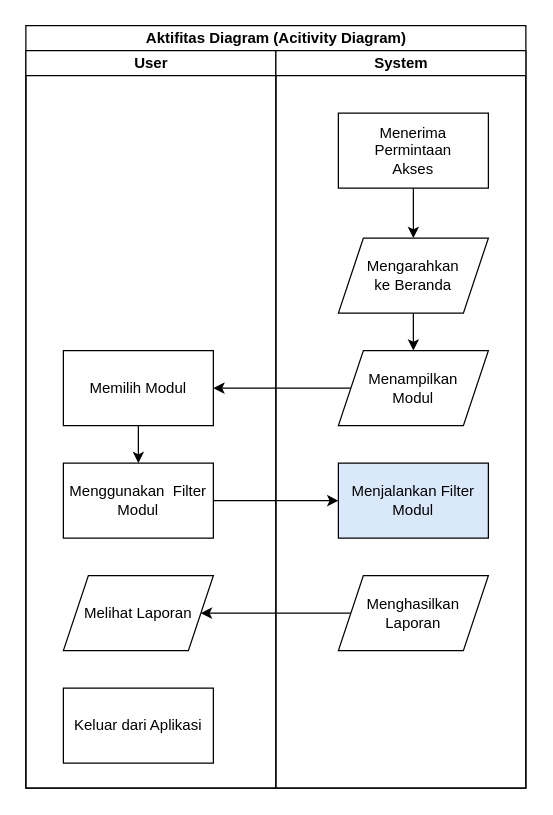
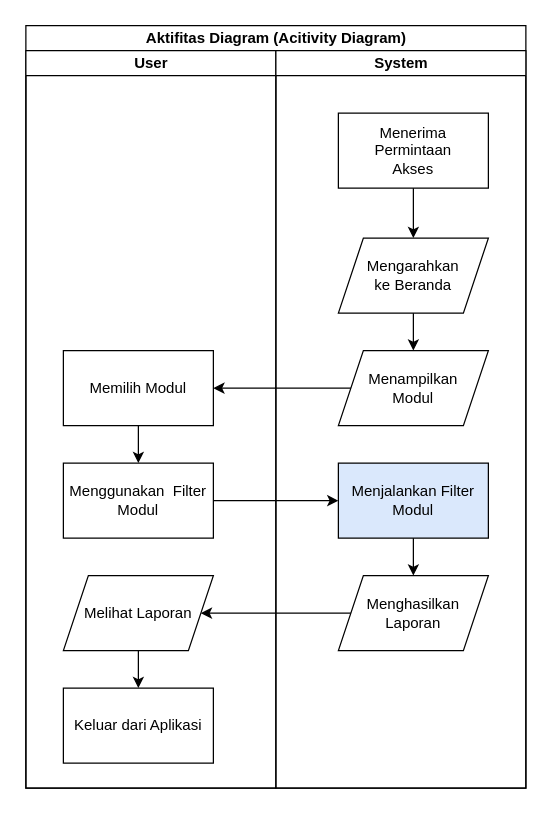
none -> (413, 561)
none -> (138, 674)
